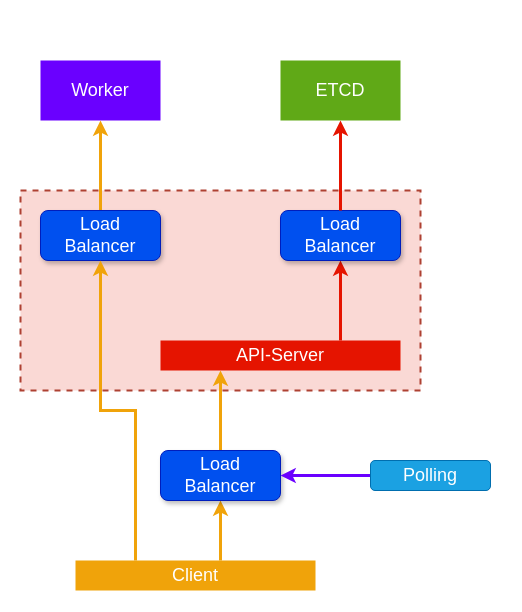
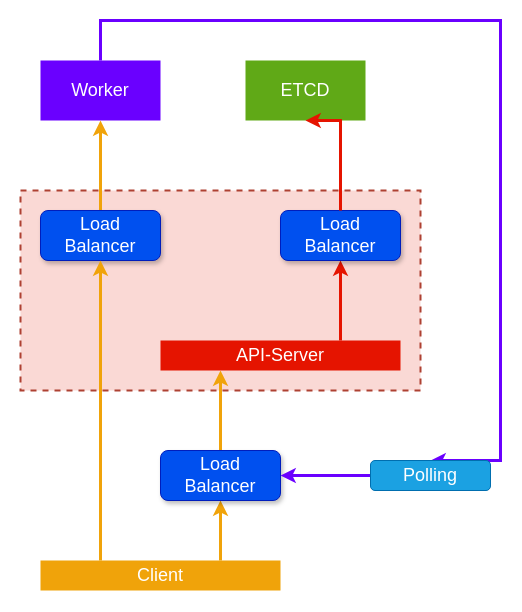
none -> (501, 50)
(341, 91) -> (306, 91)
(196, 576) -> (161, 576)
